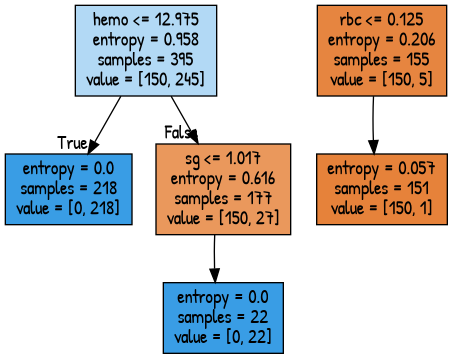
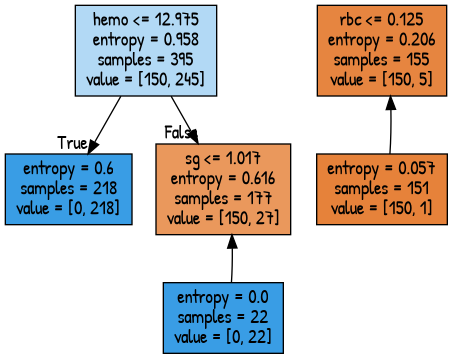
(373, 118) -> (391, 132)
(69, 189) -> (69, 189)
(214, 252) -> (232, 265)
